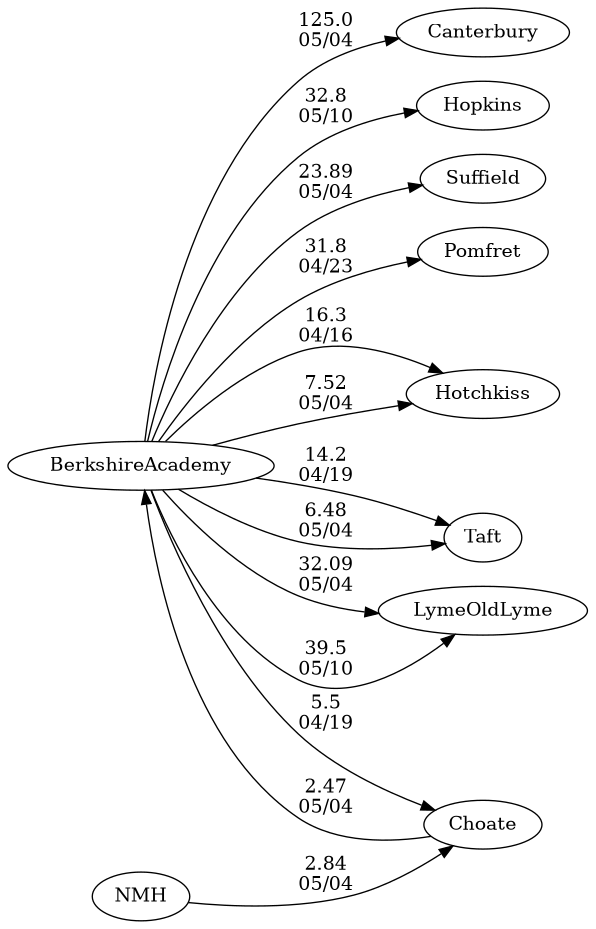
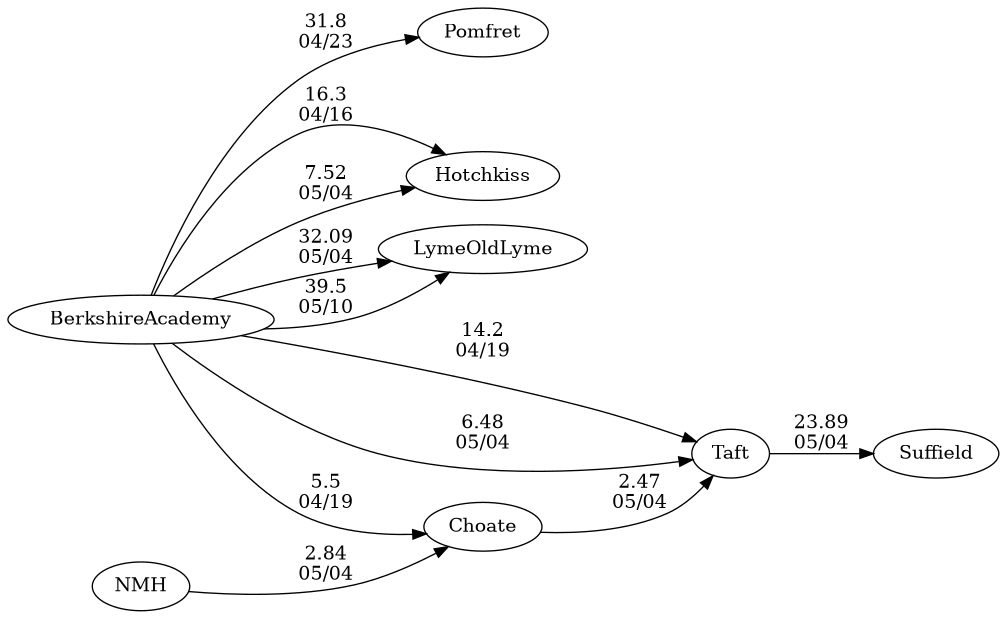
(483, 32) -> none
(483, 106) -> none
(248, 279) -> (815, 454)
(224, 737) -> (627, 526)
